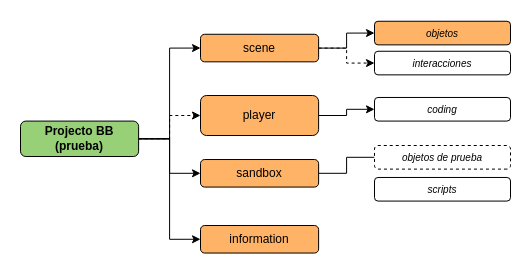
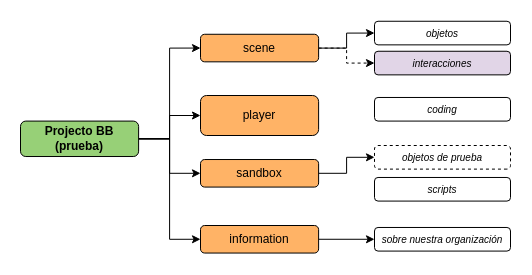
(443, 33) -> (443, 33)
(443, 63) -> (443, 63)
(182, 116) -> (182, 116)
(347, 116) -> none
(369, 157) -> (366, 157)
none -> (343, 239)
none -> (443, 239)
